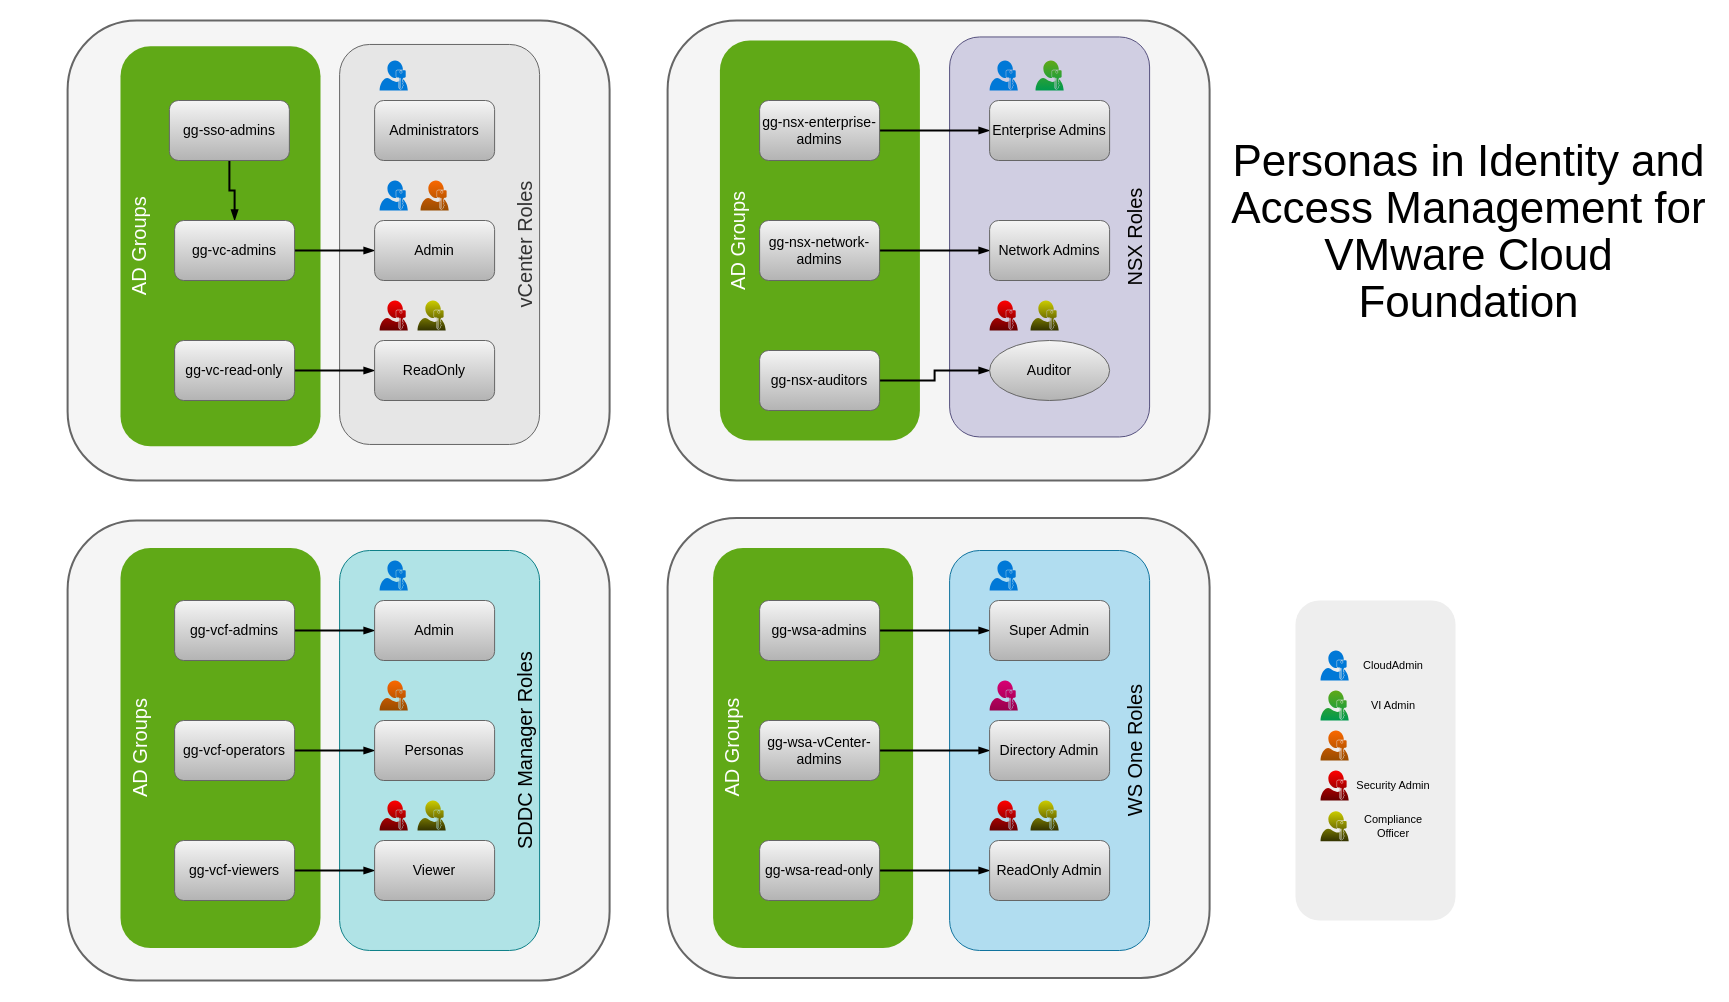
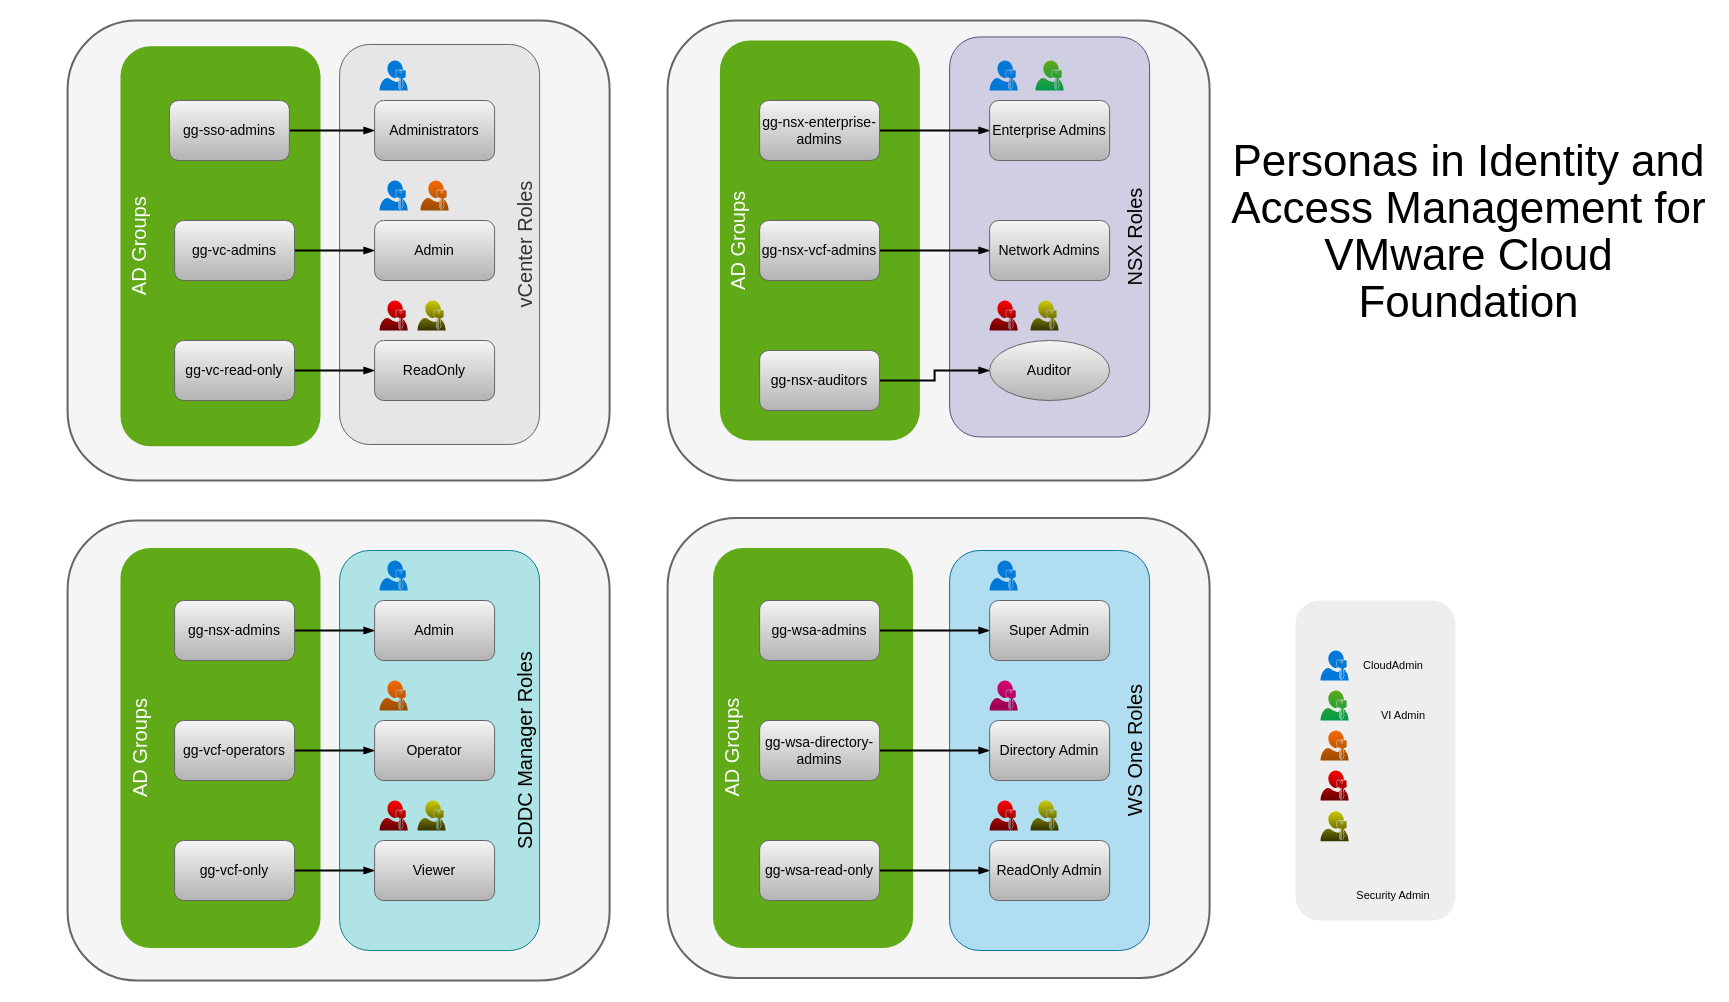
(229, 188) -> (327, 131)
(820, 251) -> (820, 251)
(235, 631) -> (235, 631)
(1394, 706) -> (1404, 716)
(435, 751) -> (435, 751)
(820, 751) -> (820, 751)
(1394, 786) -> (1394, 896)
(1394, 826) -> none
(235, 871) -> (235, 871)
